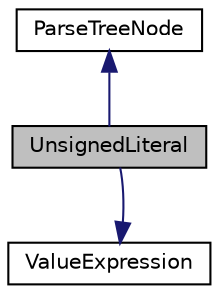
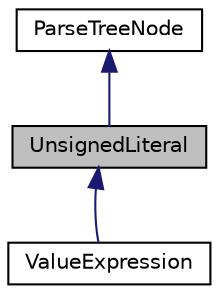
(123, 195) -> (96, 216)
